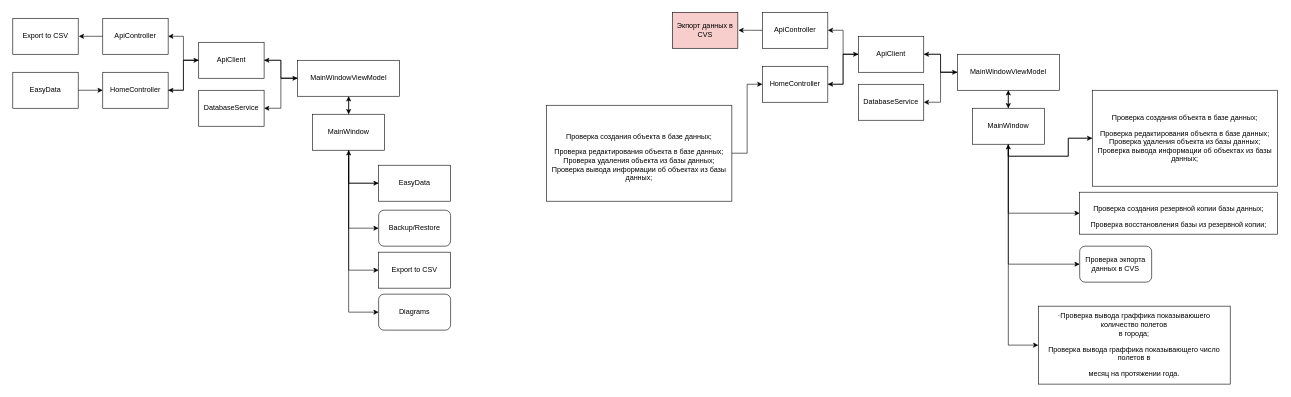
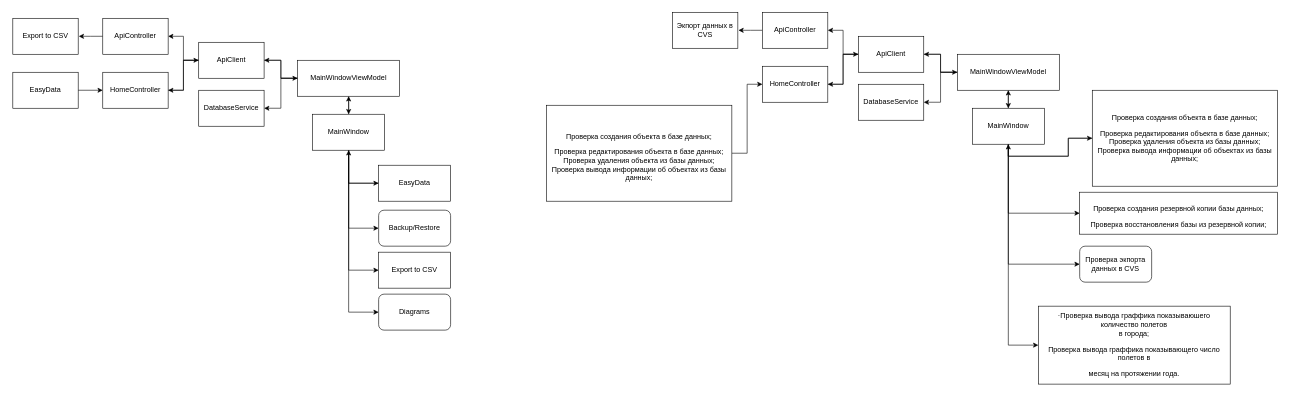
(705, 30) -> (705, 30)
